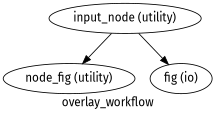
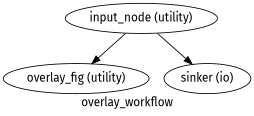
(69, 79) -> (76, 79)
(181, 79) -> (207, 79)
